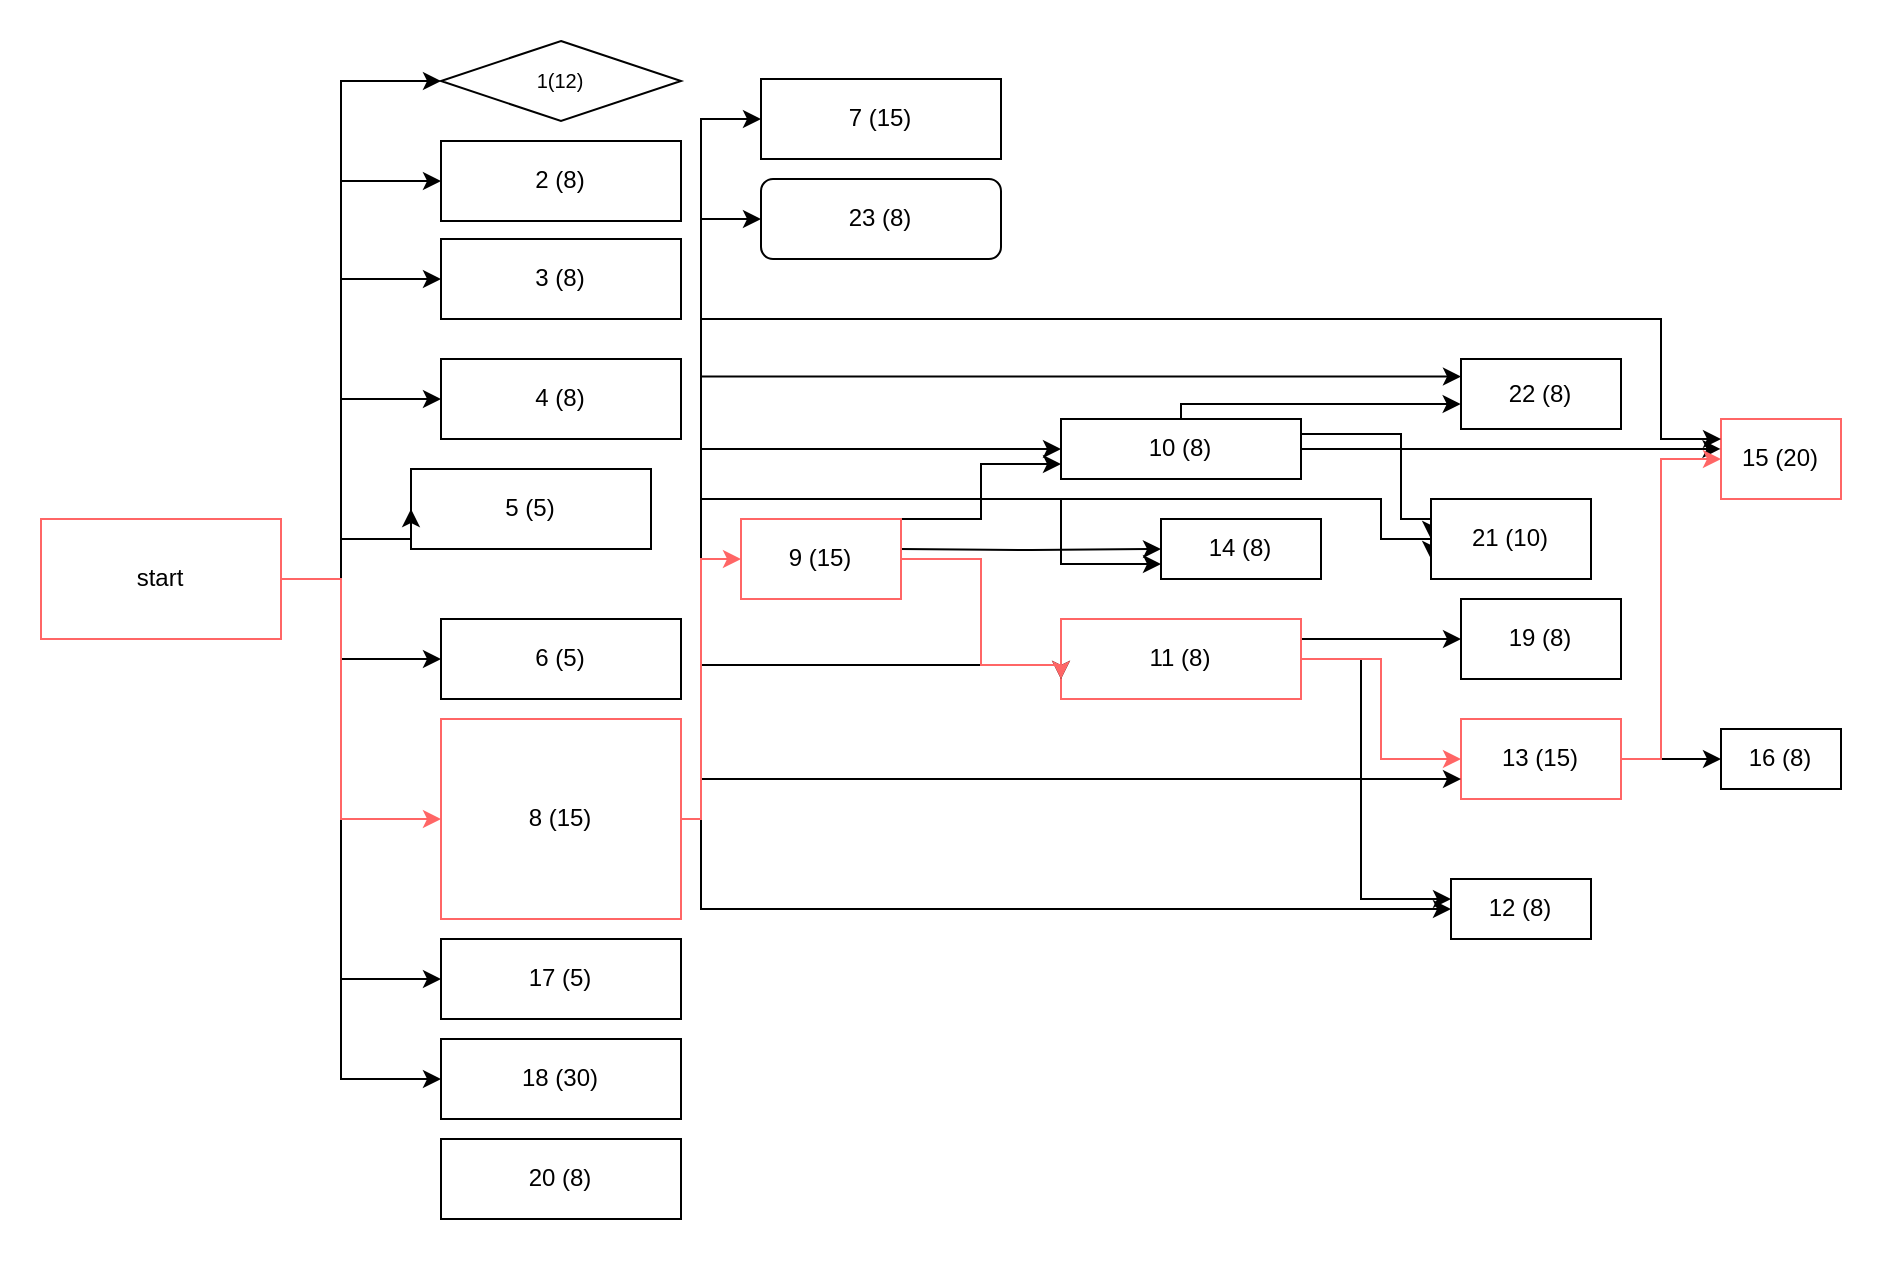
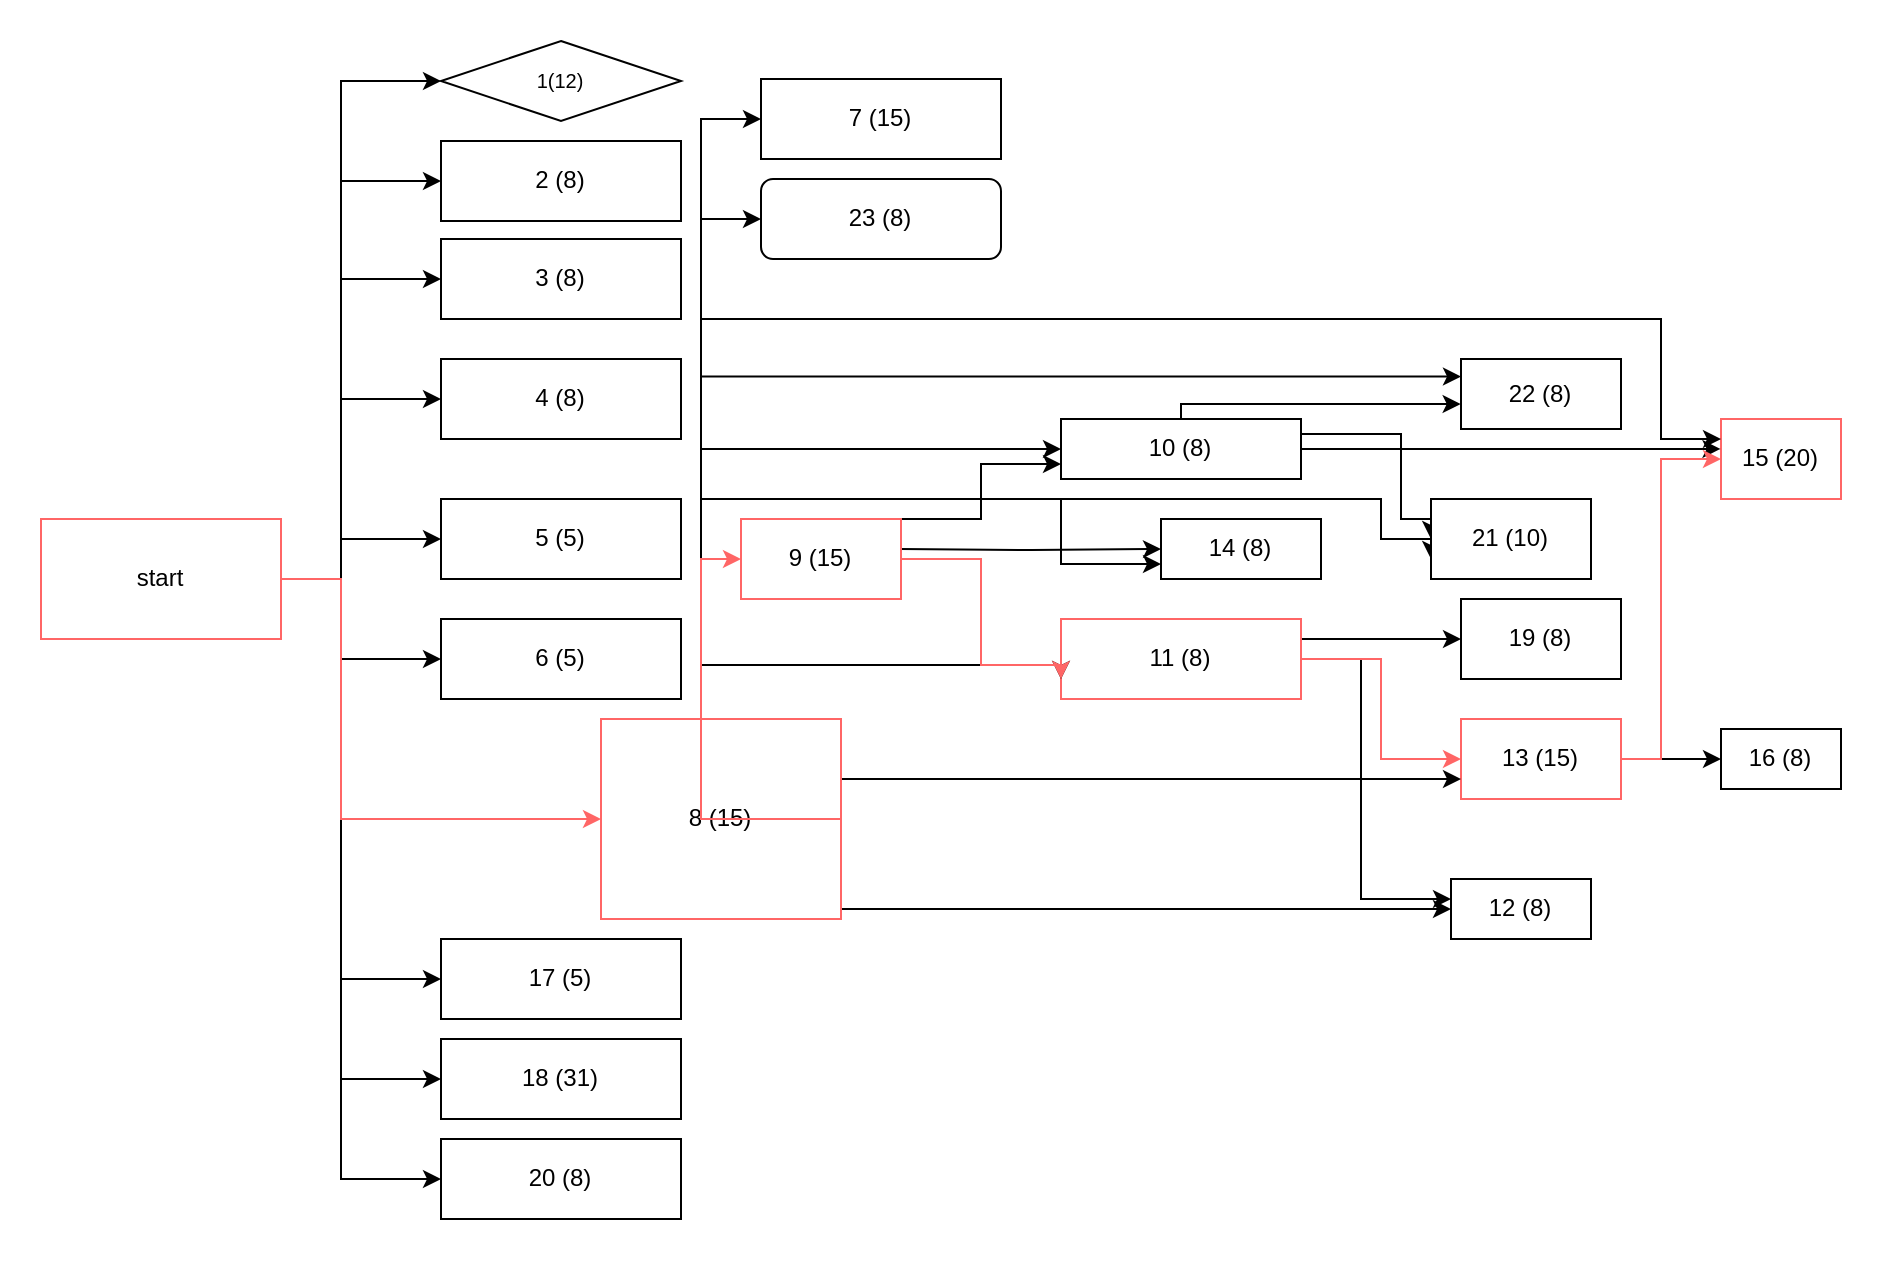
(531, 509) -> (561, 539)
(561, 819) -> (721, 819)
(561, 1079) -> (561, 1079)
none -> (341, 1174)
